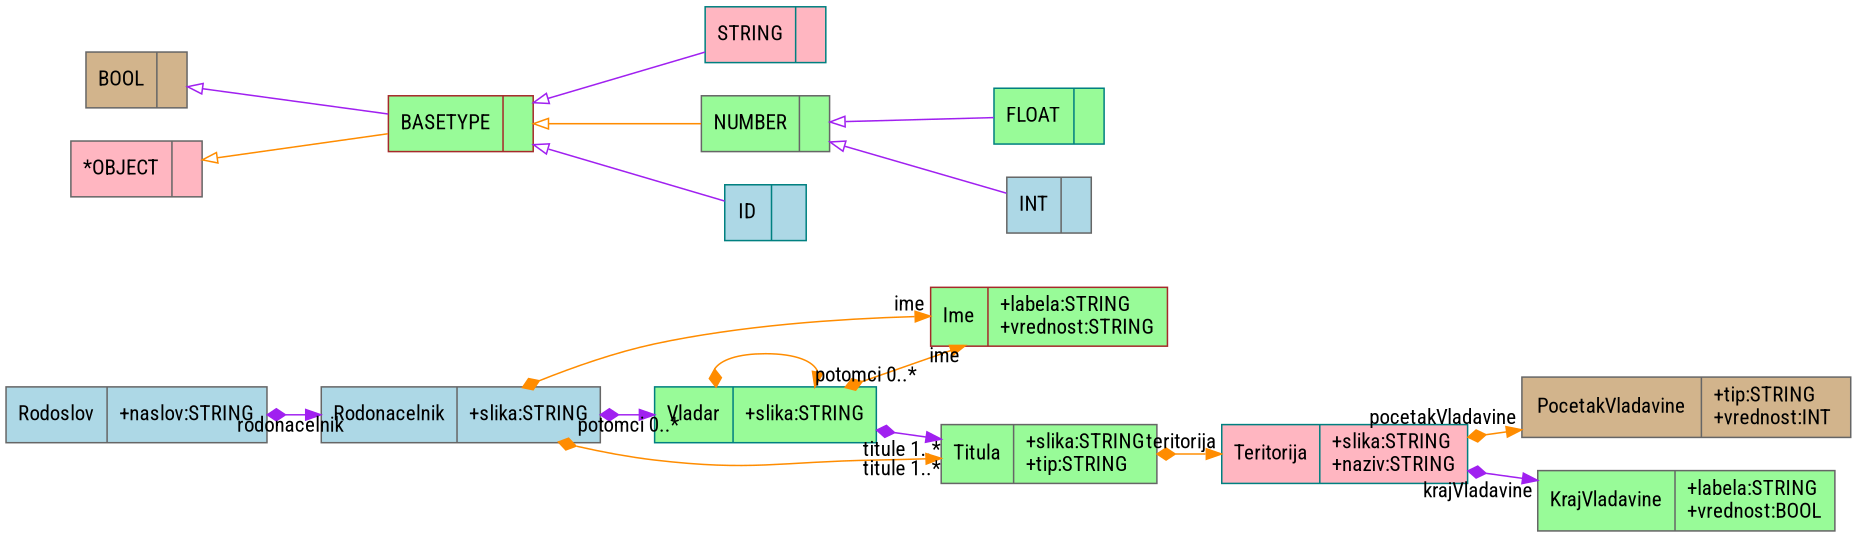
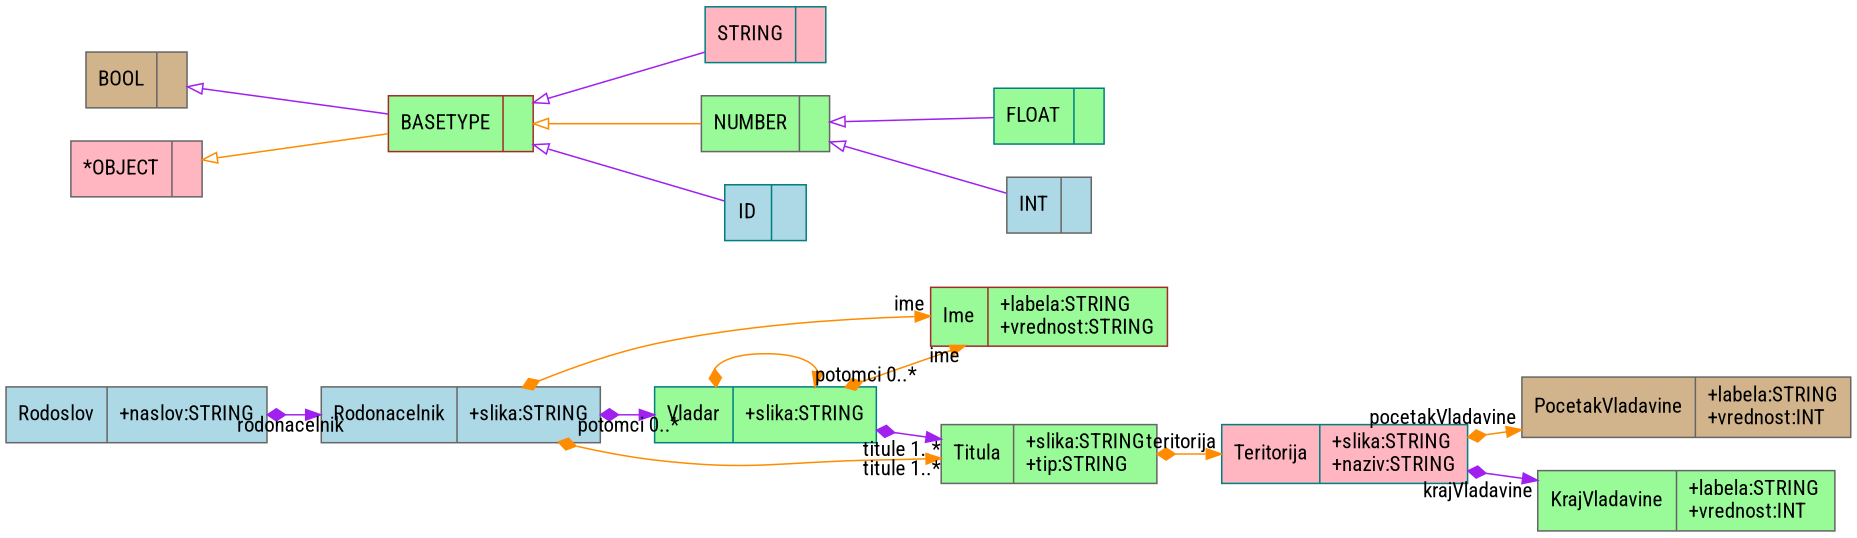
(1765, 395) -> (1773, 395)
(1755, 511) -> (1748, 511)
